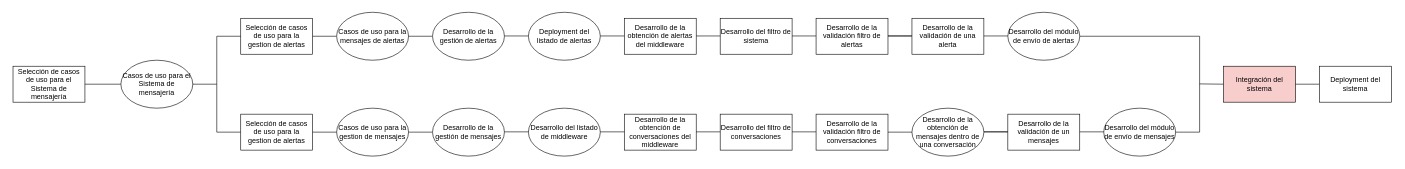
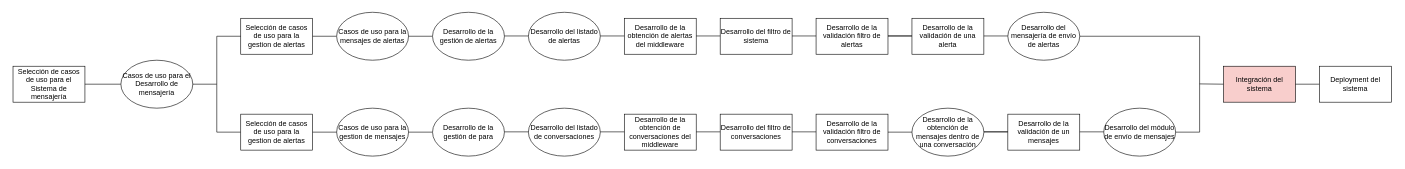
(564, 36) -> (564, 36)
(1044, 36) -> (1044, 36)
(156, 84) -> (156, 84)
(468, 132) -> (468, 132)
(564, 132) -> (564, 132)
